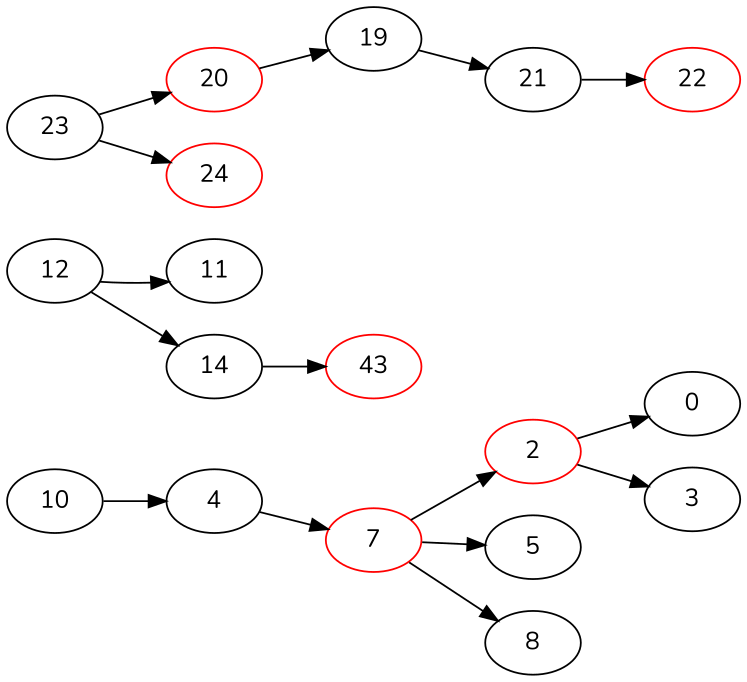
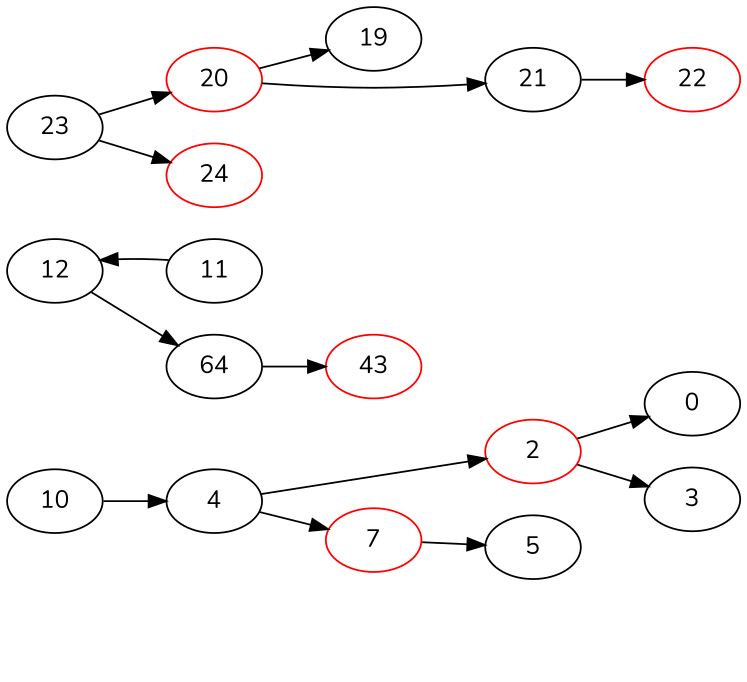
(445, 57) -> (365, 88)
(125, 283) -> (143, 259)
(214, 367) -> (214, 367)
(445, 500) -> (365, 478)
(533, 643) -> none
